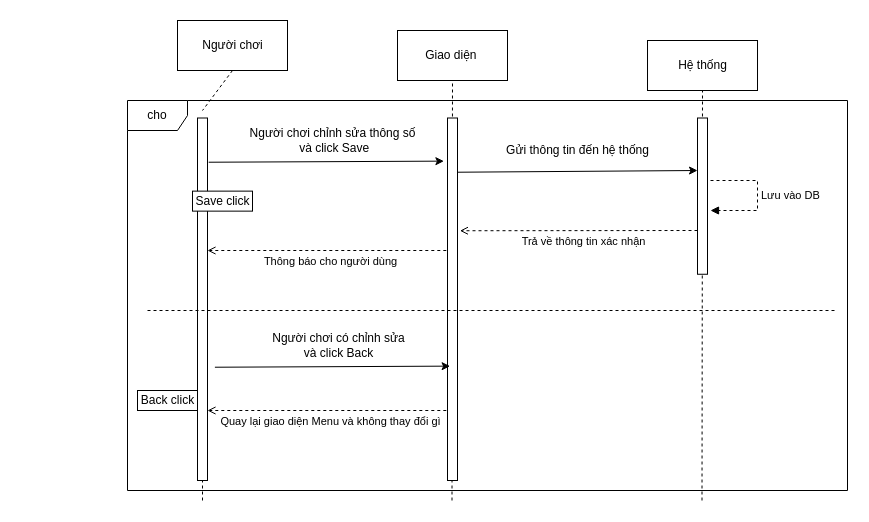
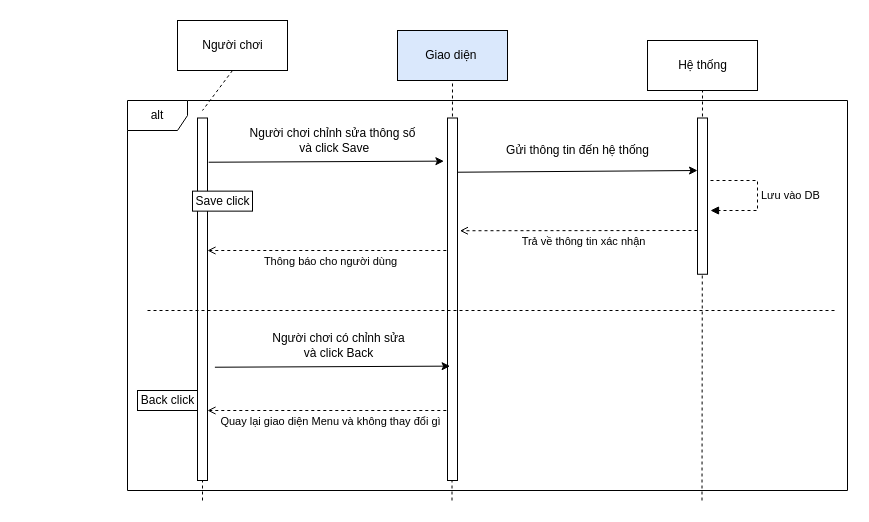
(453, 56) -> (453, 56)
(158, 116) -> (158, 116)
